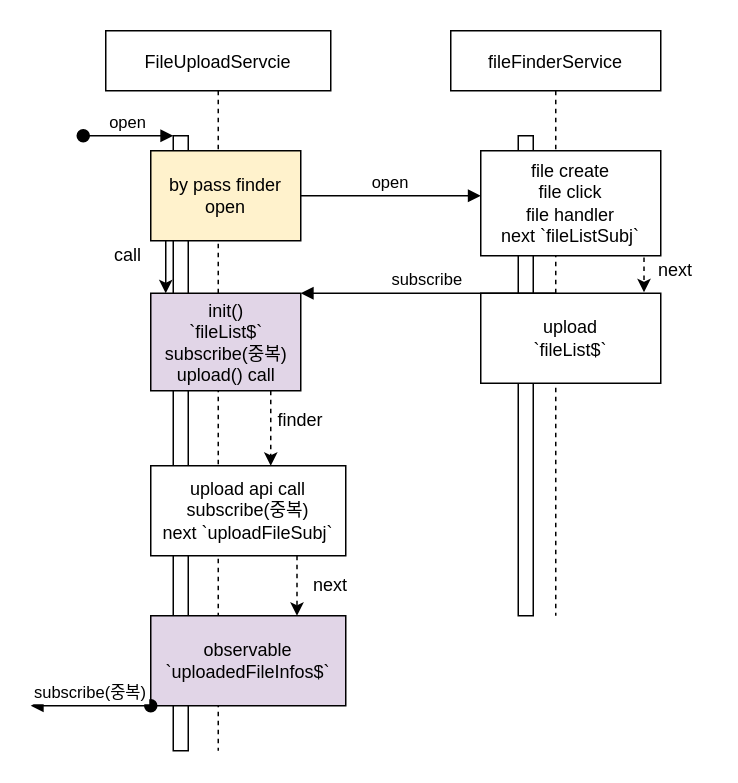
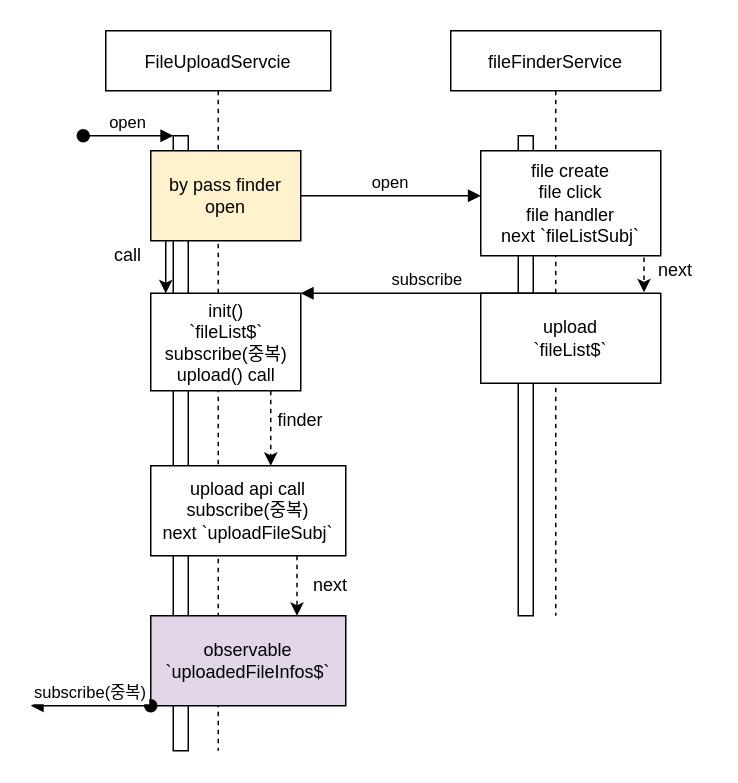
(226, 342) -> (226, 342)
